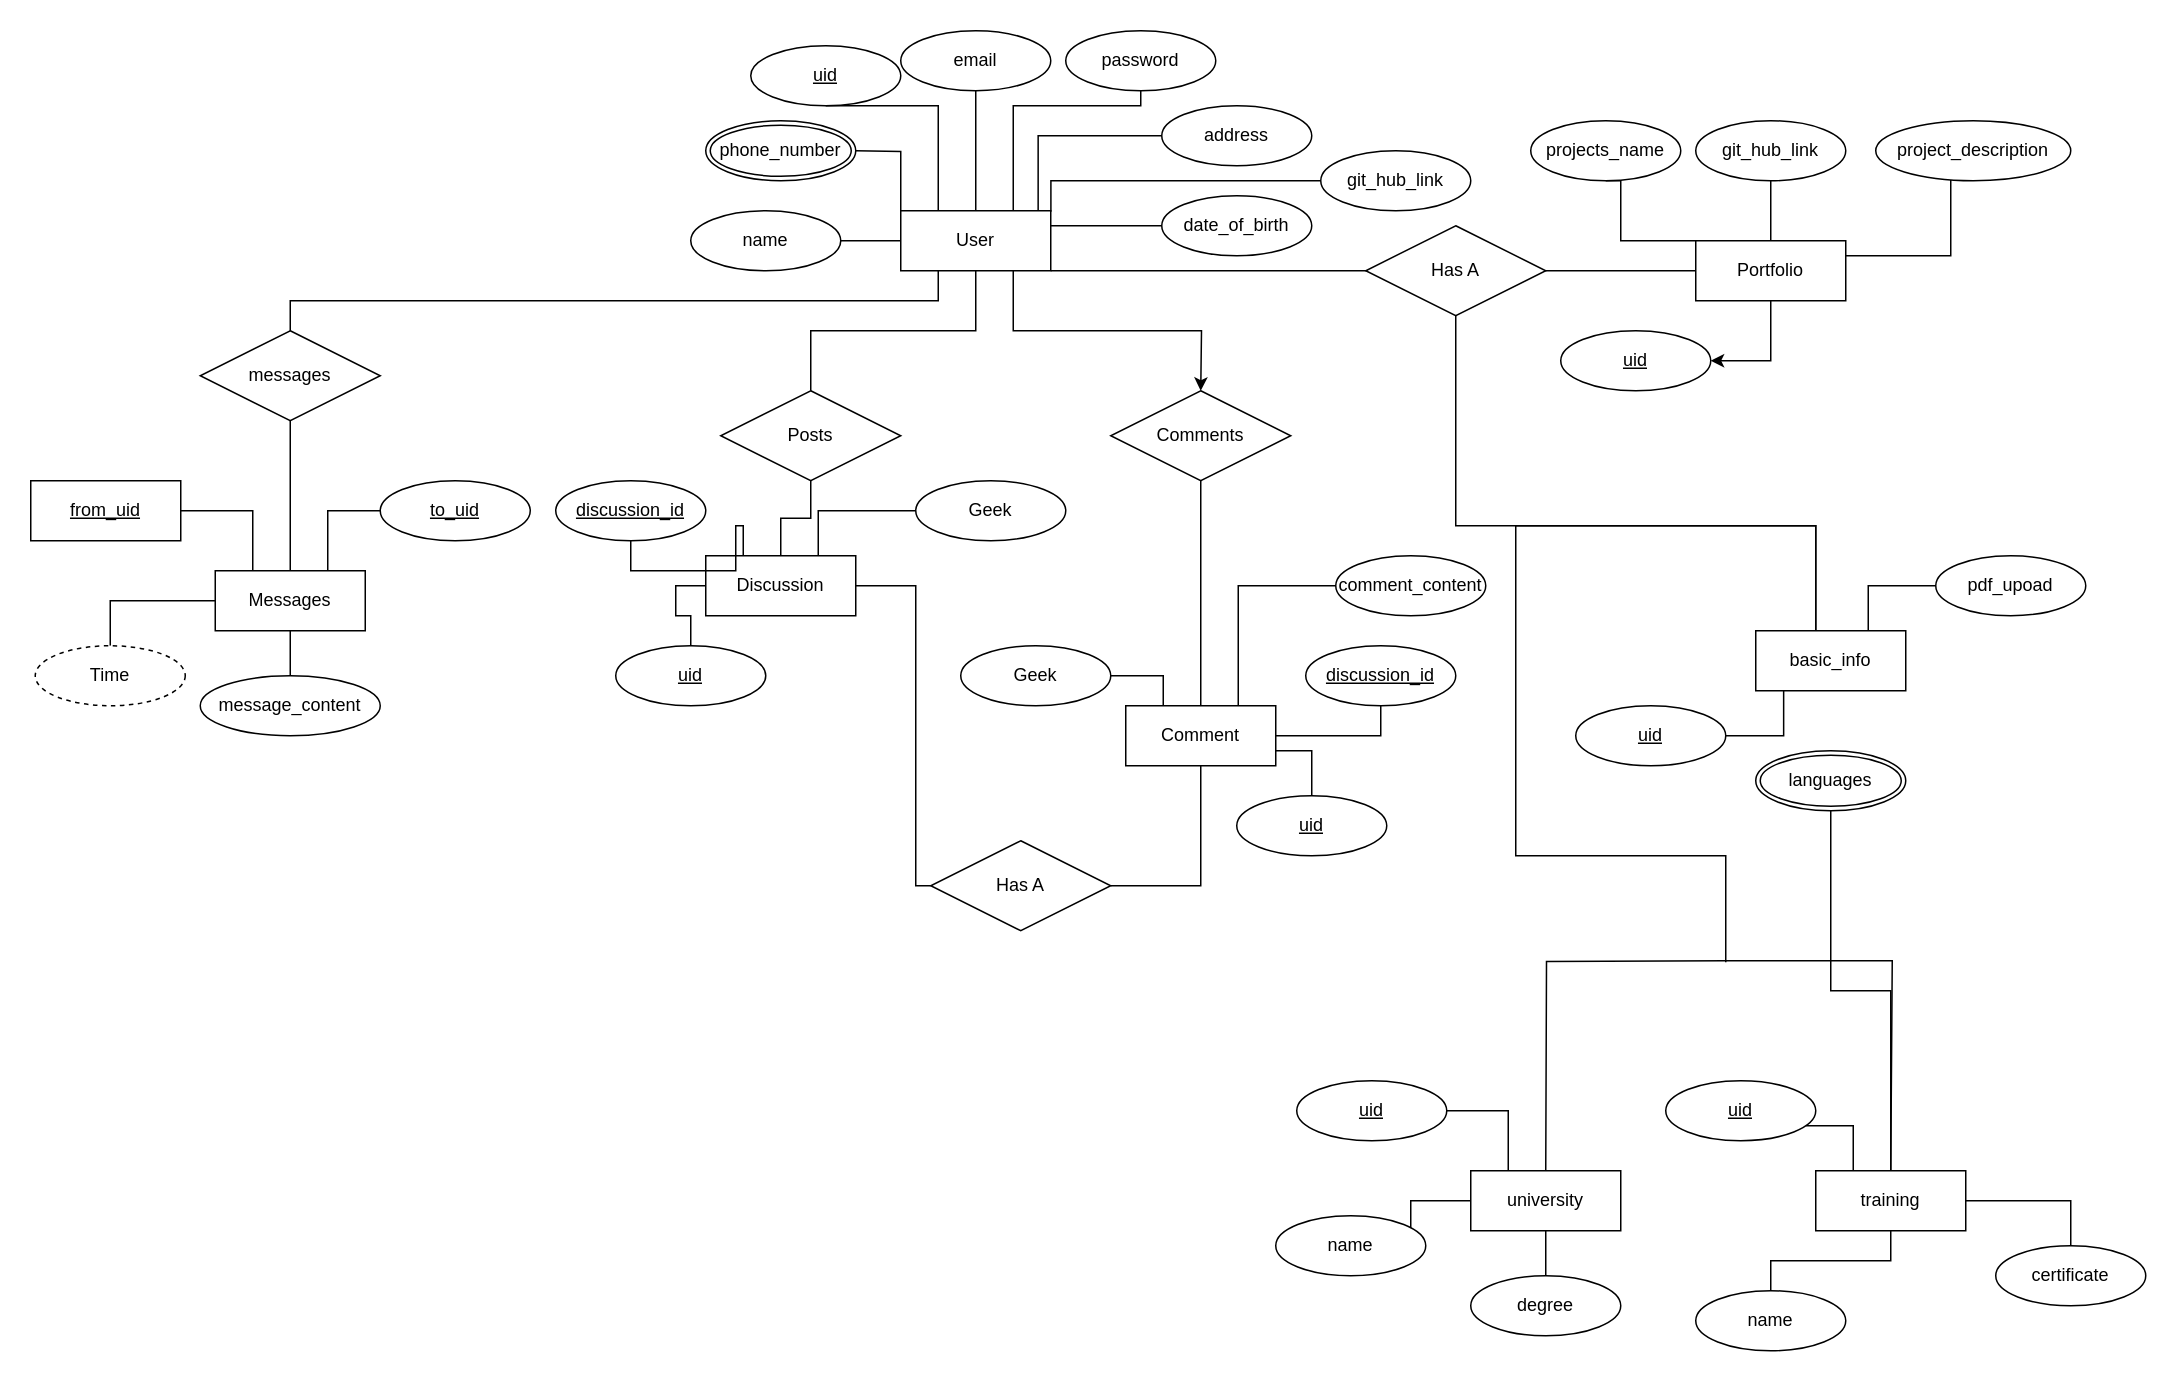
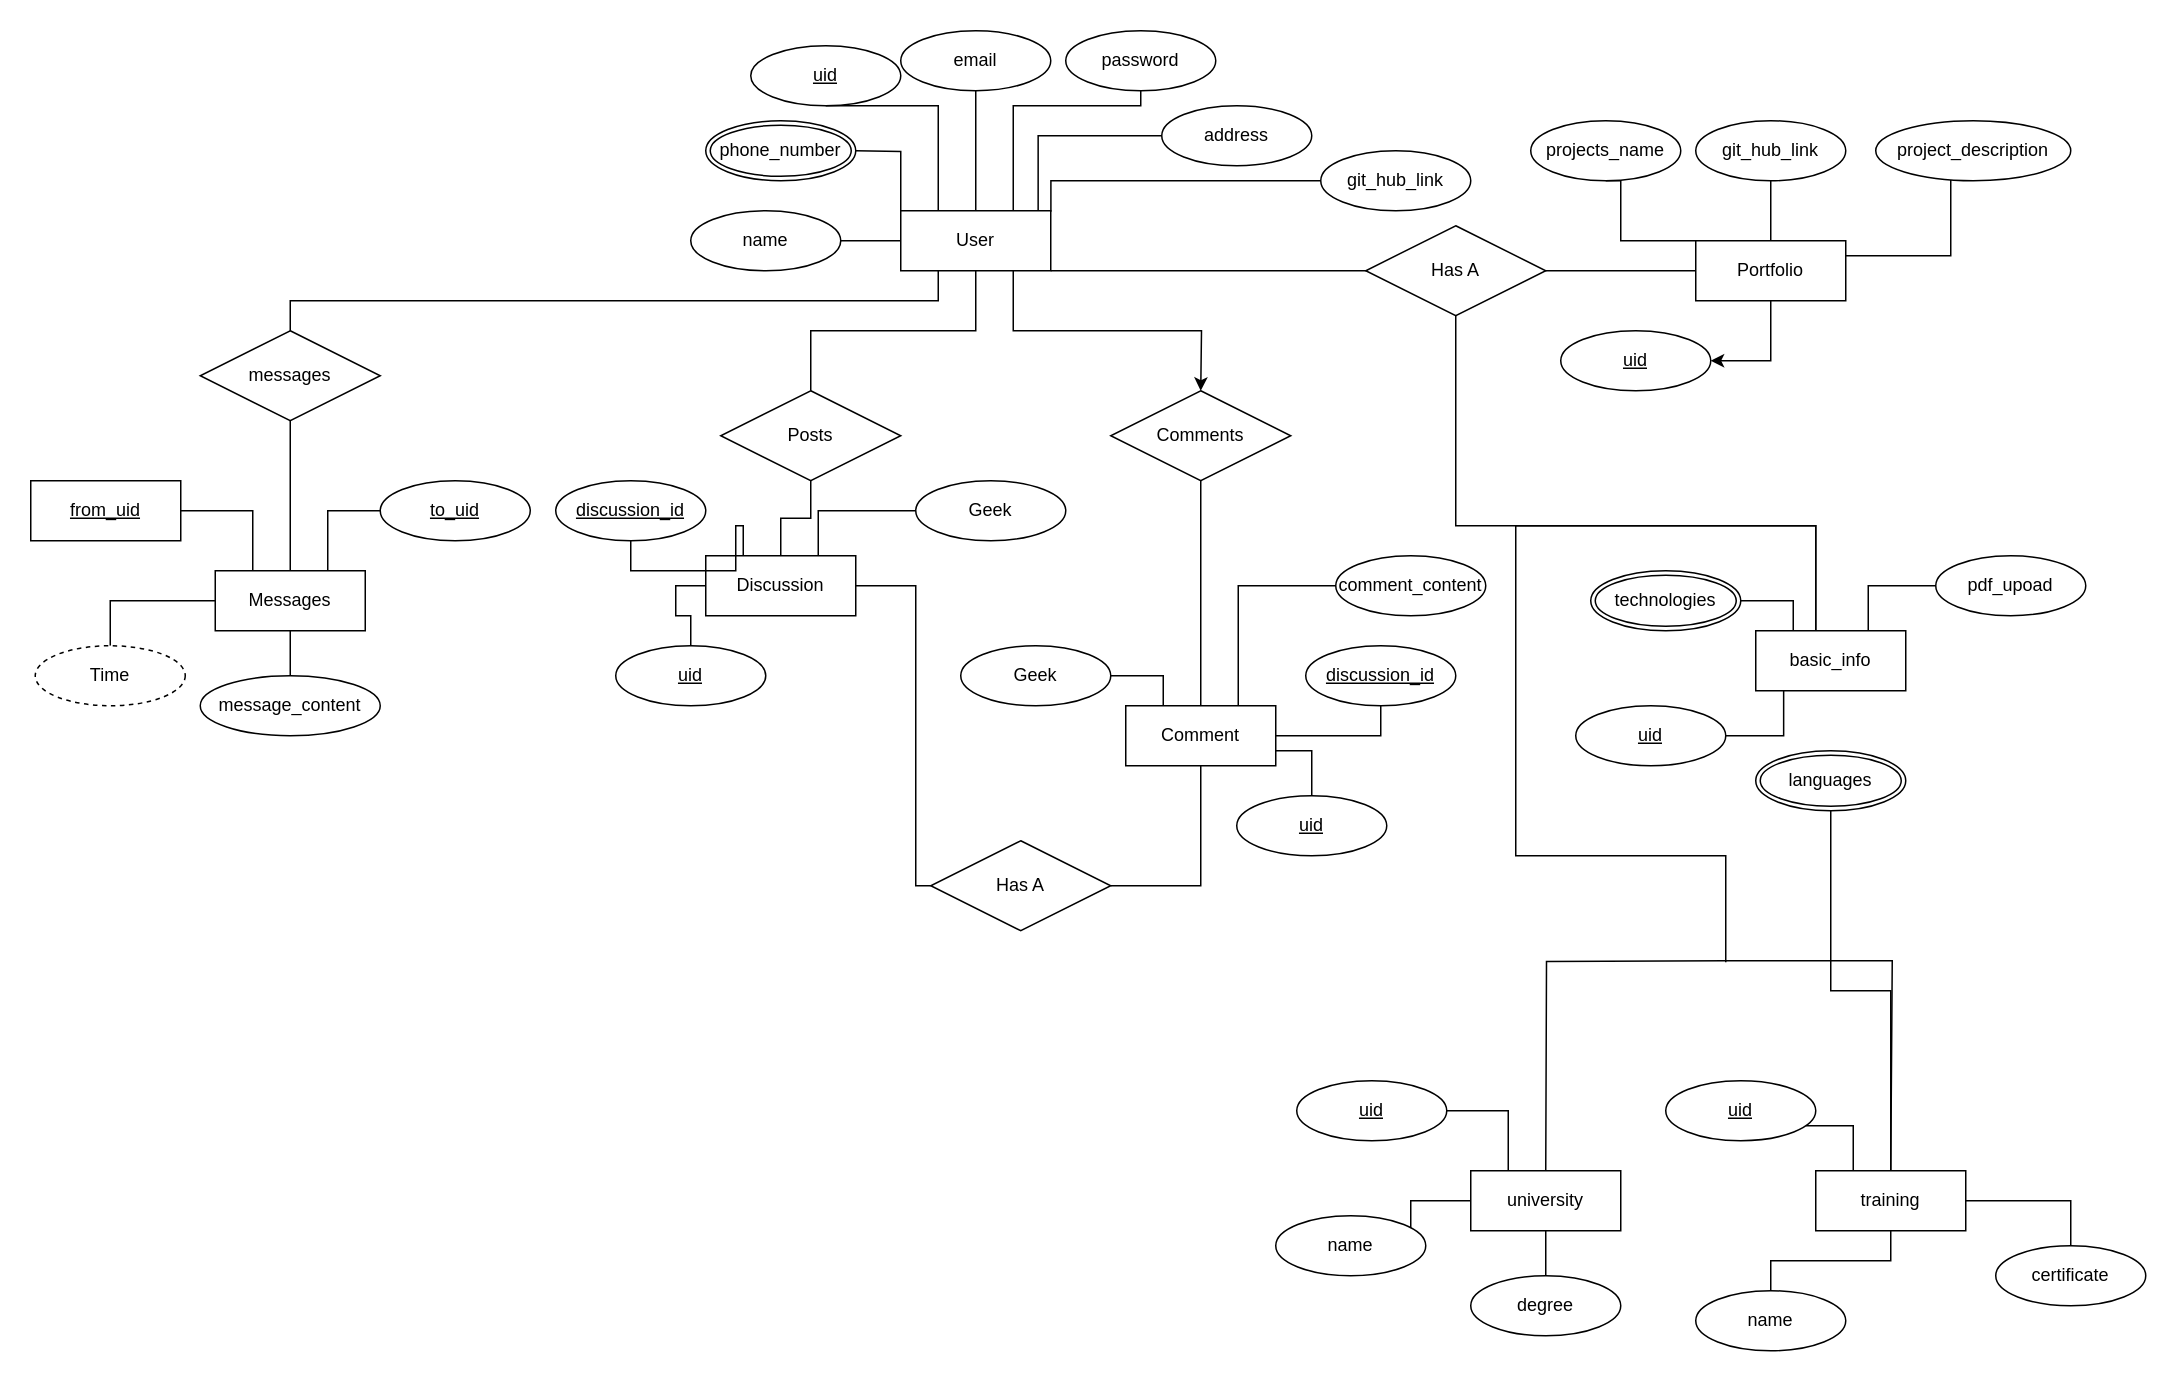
(1107, 226) -> none
(1237, 226) -> none
none -> (1666, 601)
none -> (1782, 601)
